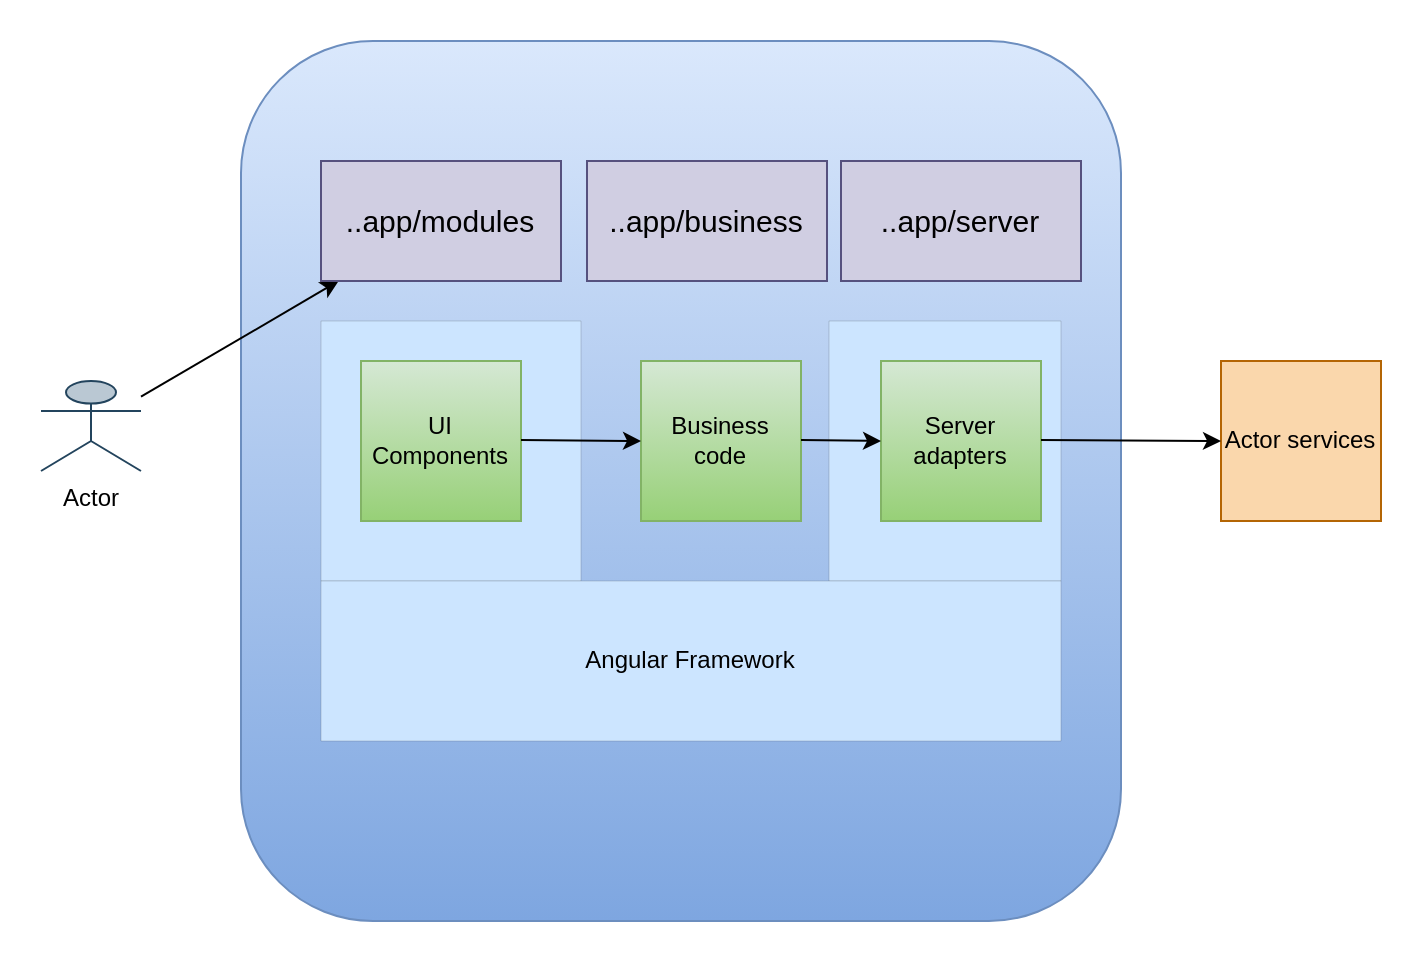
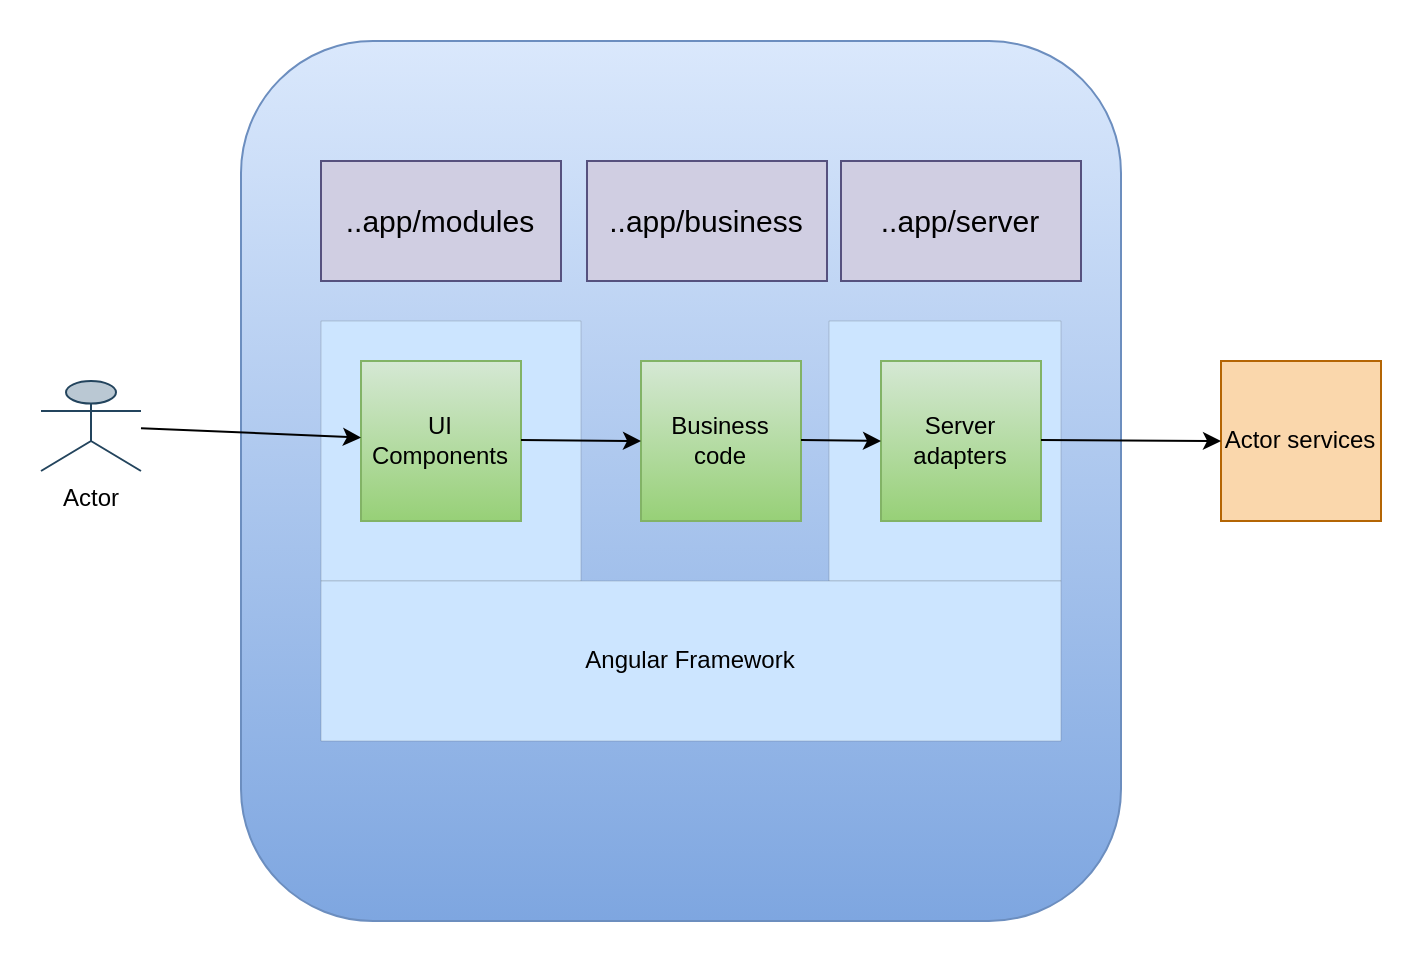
(234, 342) -> (244, 433)
